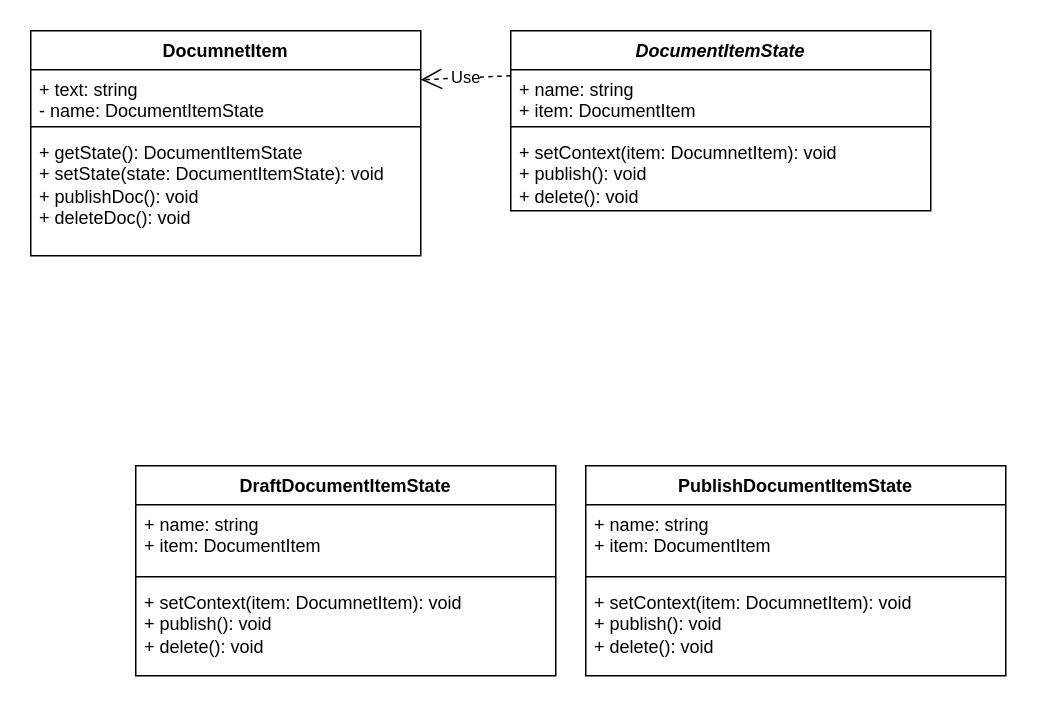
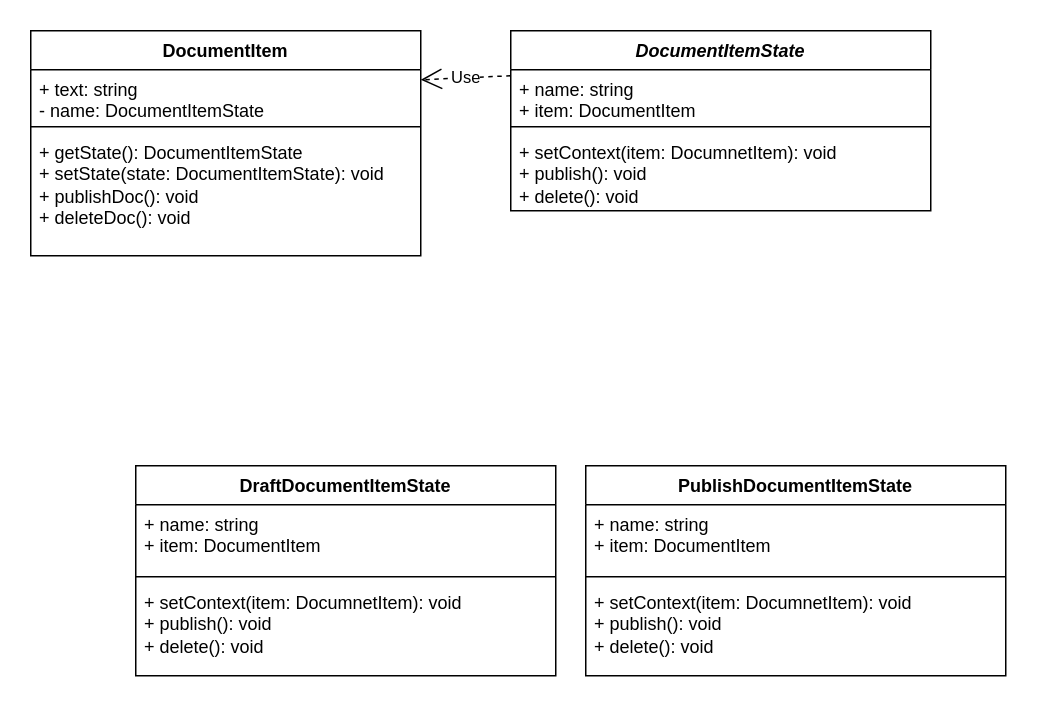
(226, 52) -> (226, 52)
